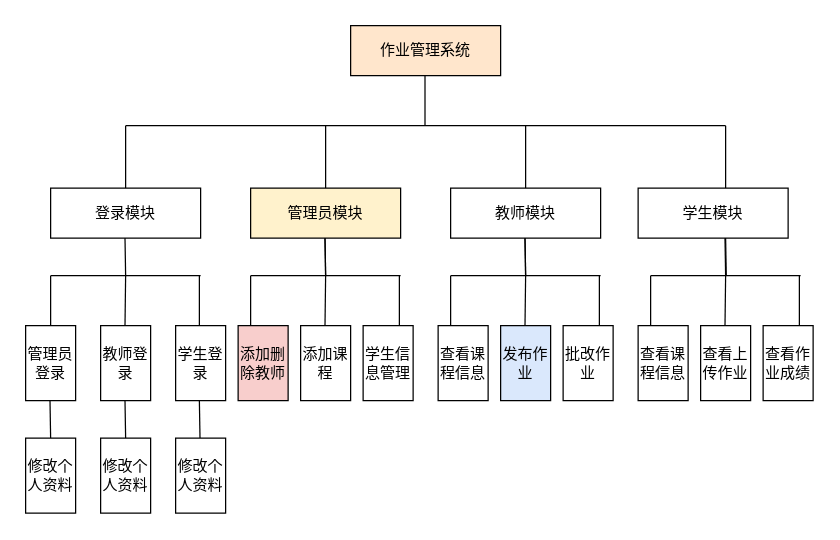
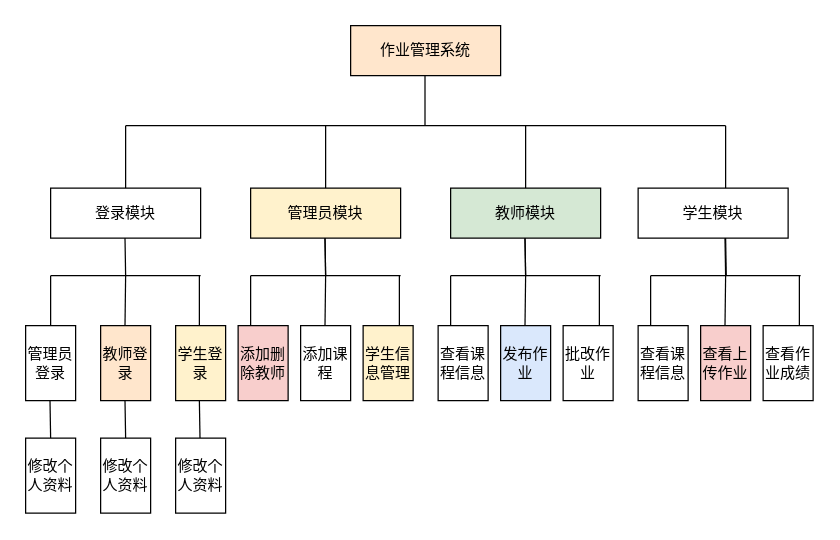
(526, 213) -> (526, 213)
(126, 363) -> (126, 363)
(201, 363) -> (201, 363)
(388, 363) -> (388, 363)
(726, 363) -> (726, 363)
